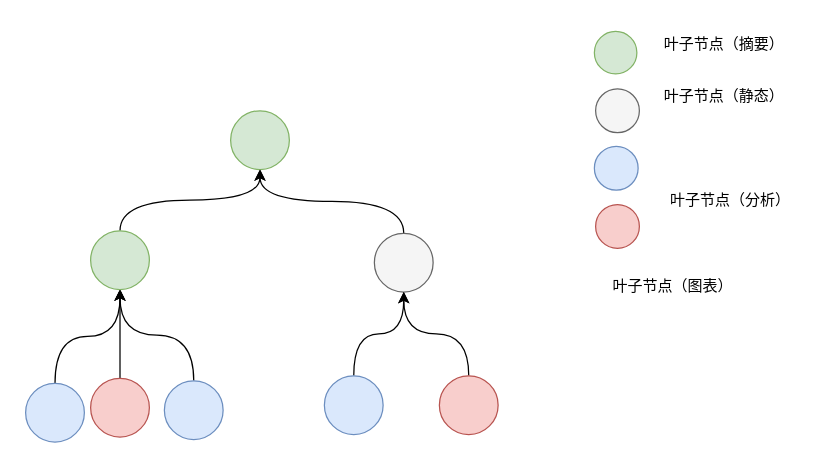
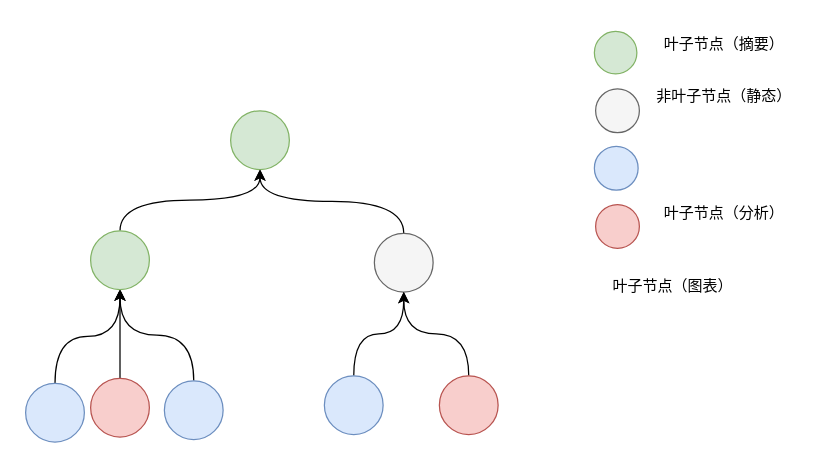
(724, 97) -> (724, 97)
(731, 201) -> (724, 213)
